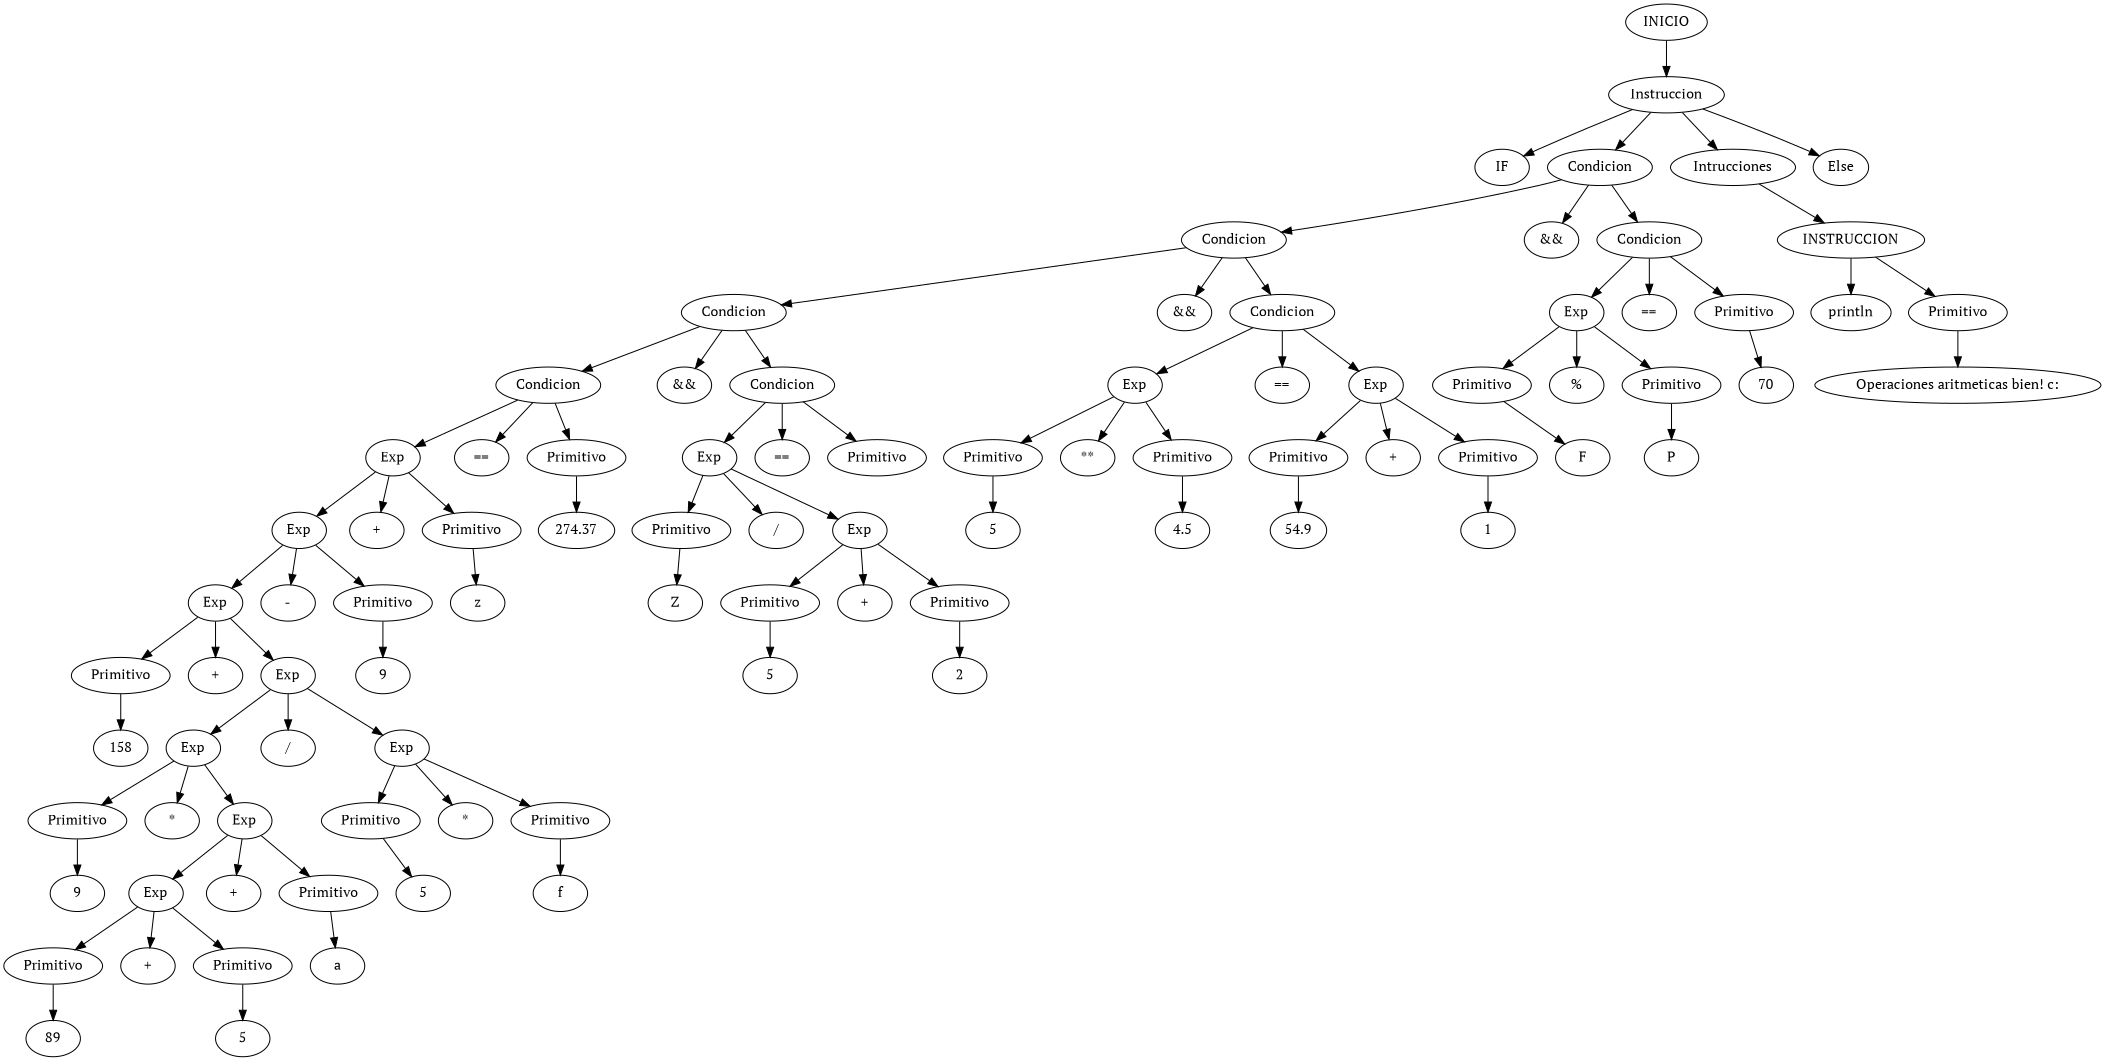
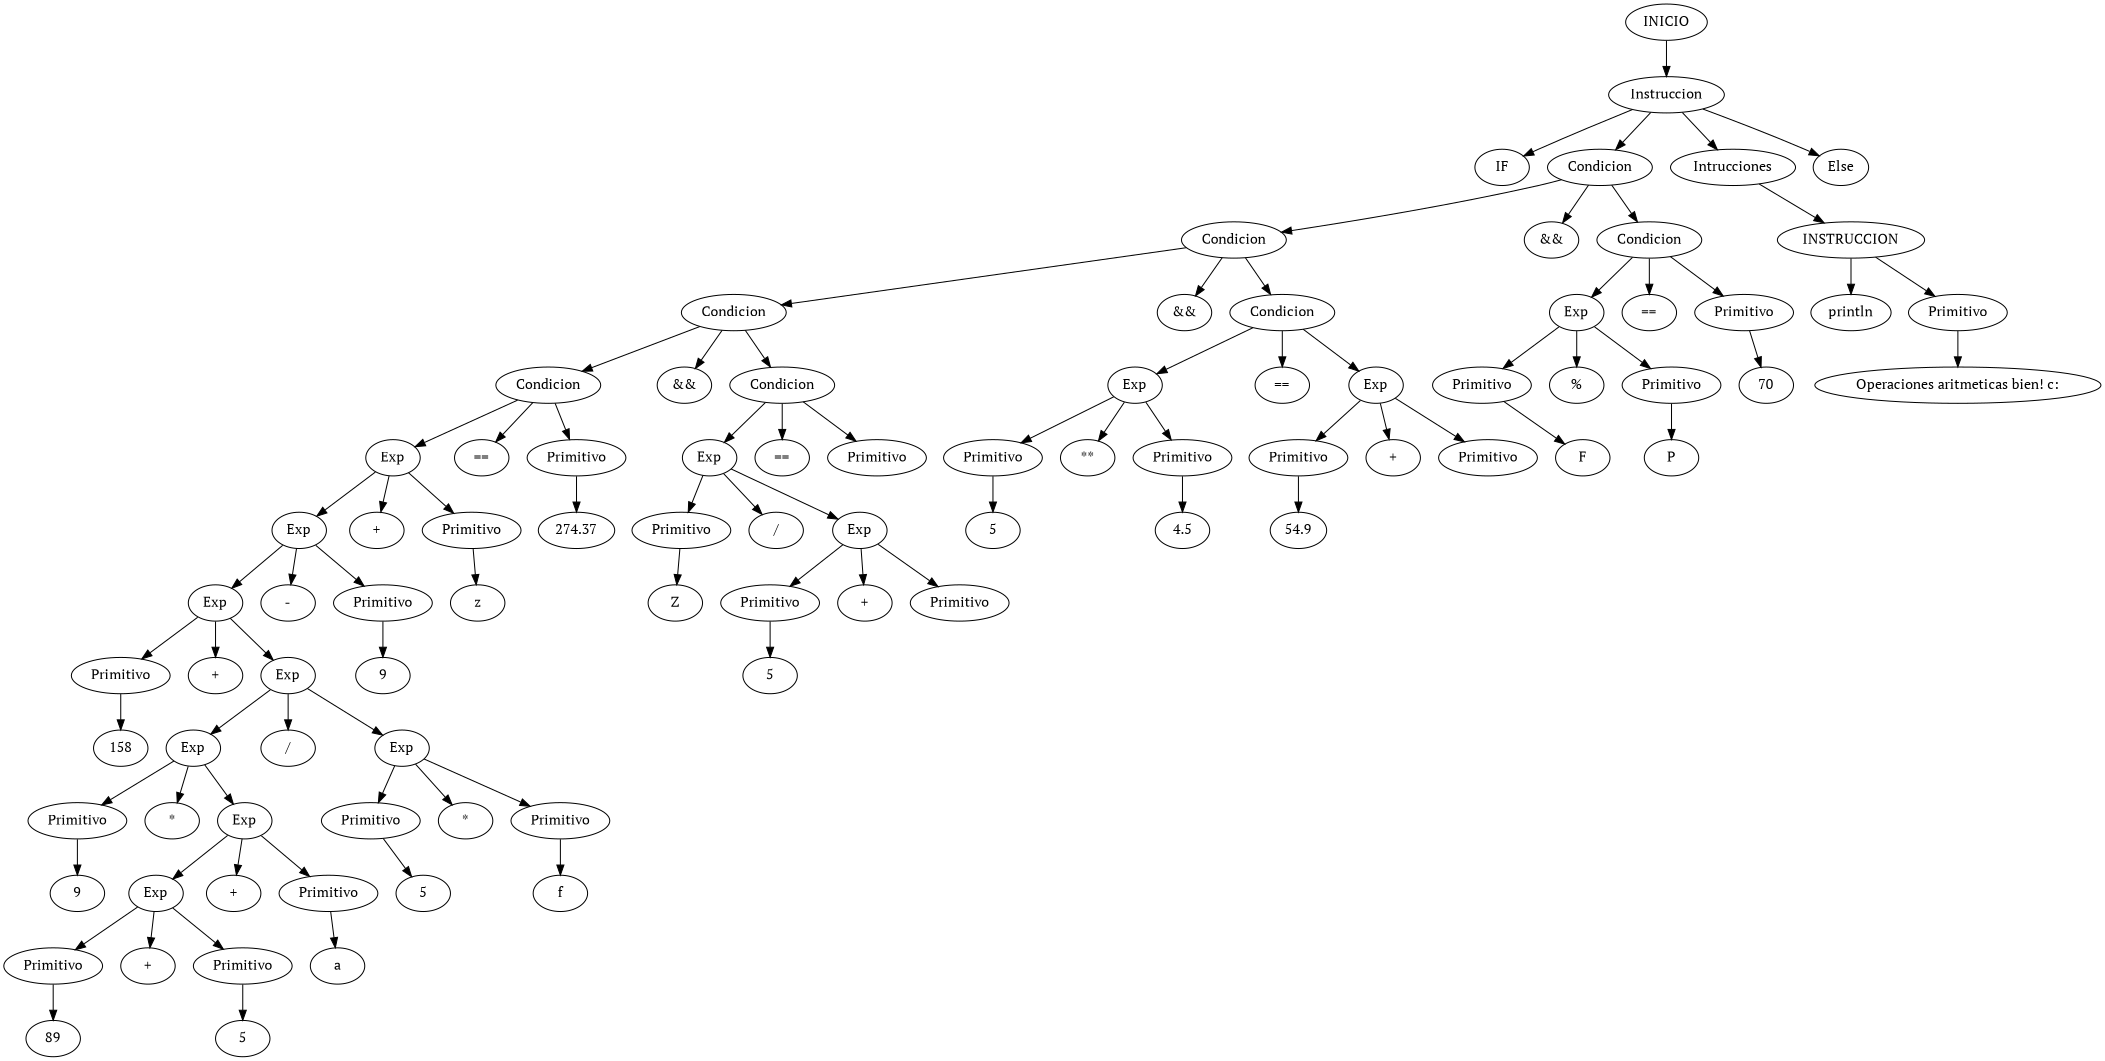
(1488, 530) -> none
(960, 676) -> none
